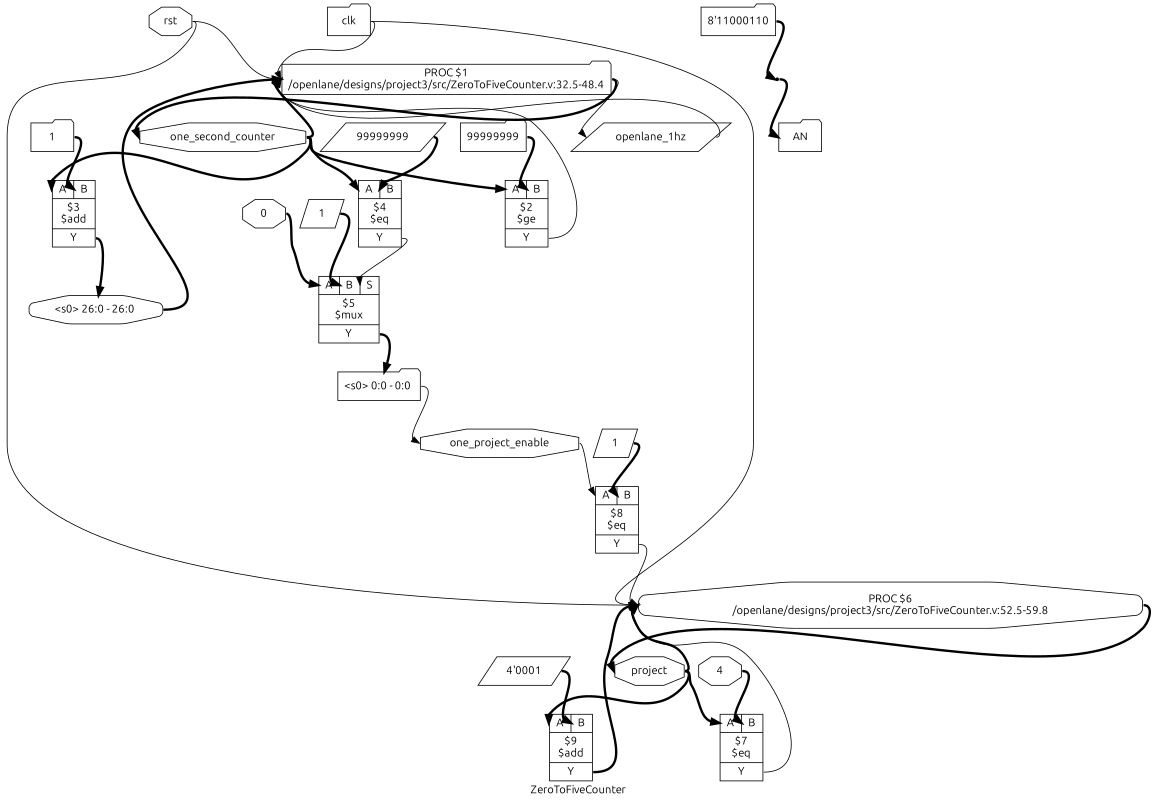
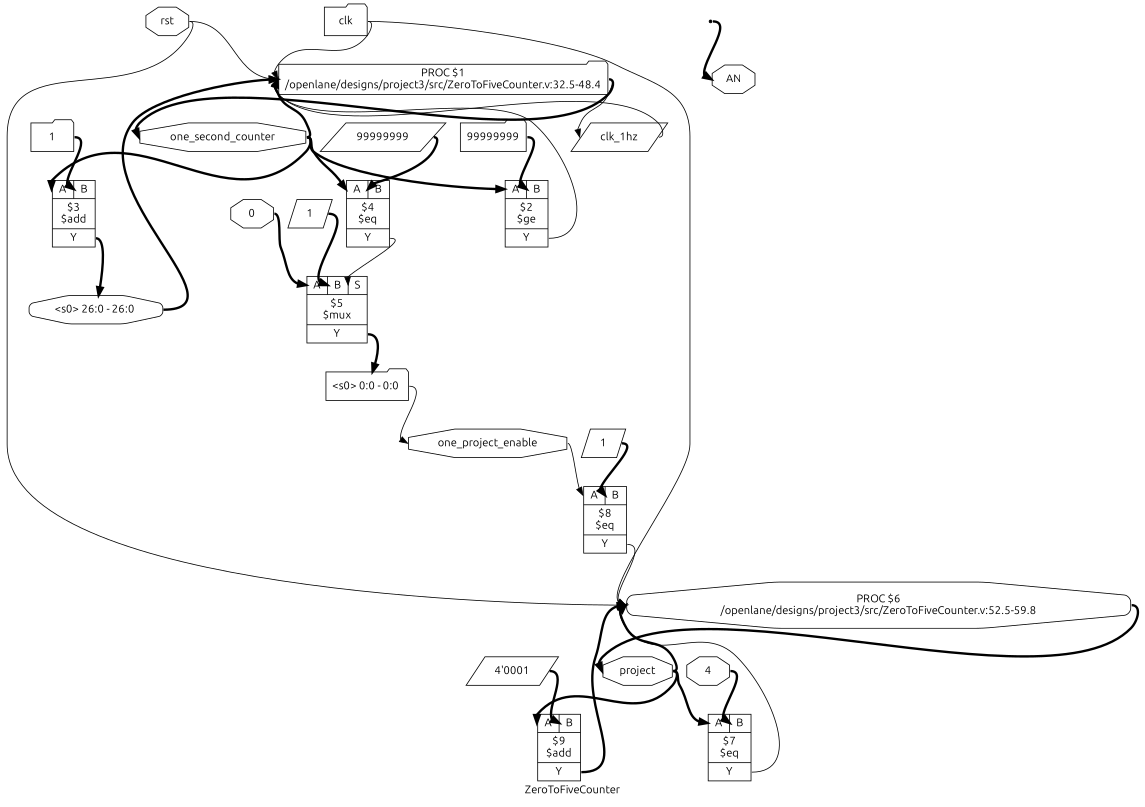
(738, 21) -> none
(651, 137) -> (619, 137)
(800, 137) -> (734, 79)
